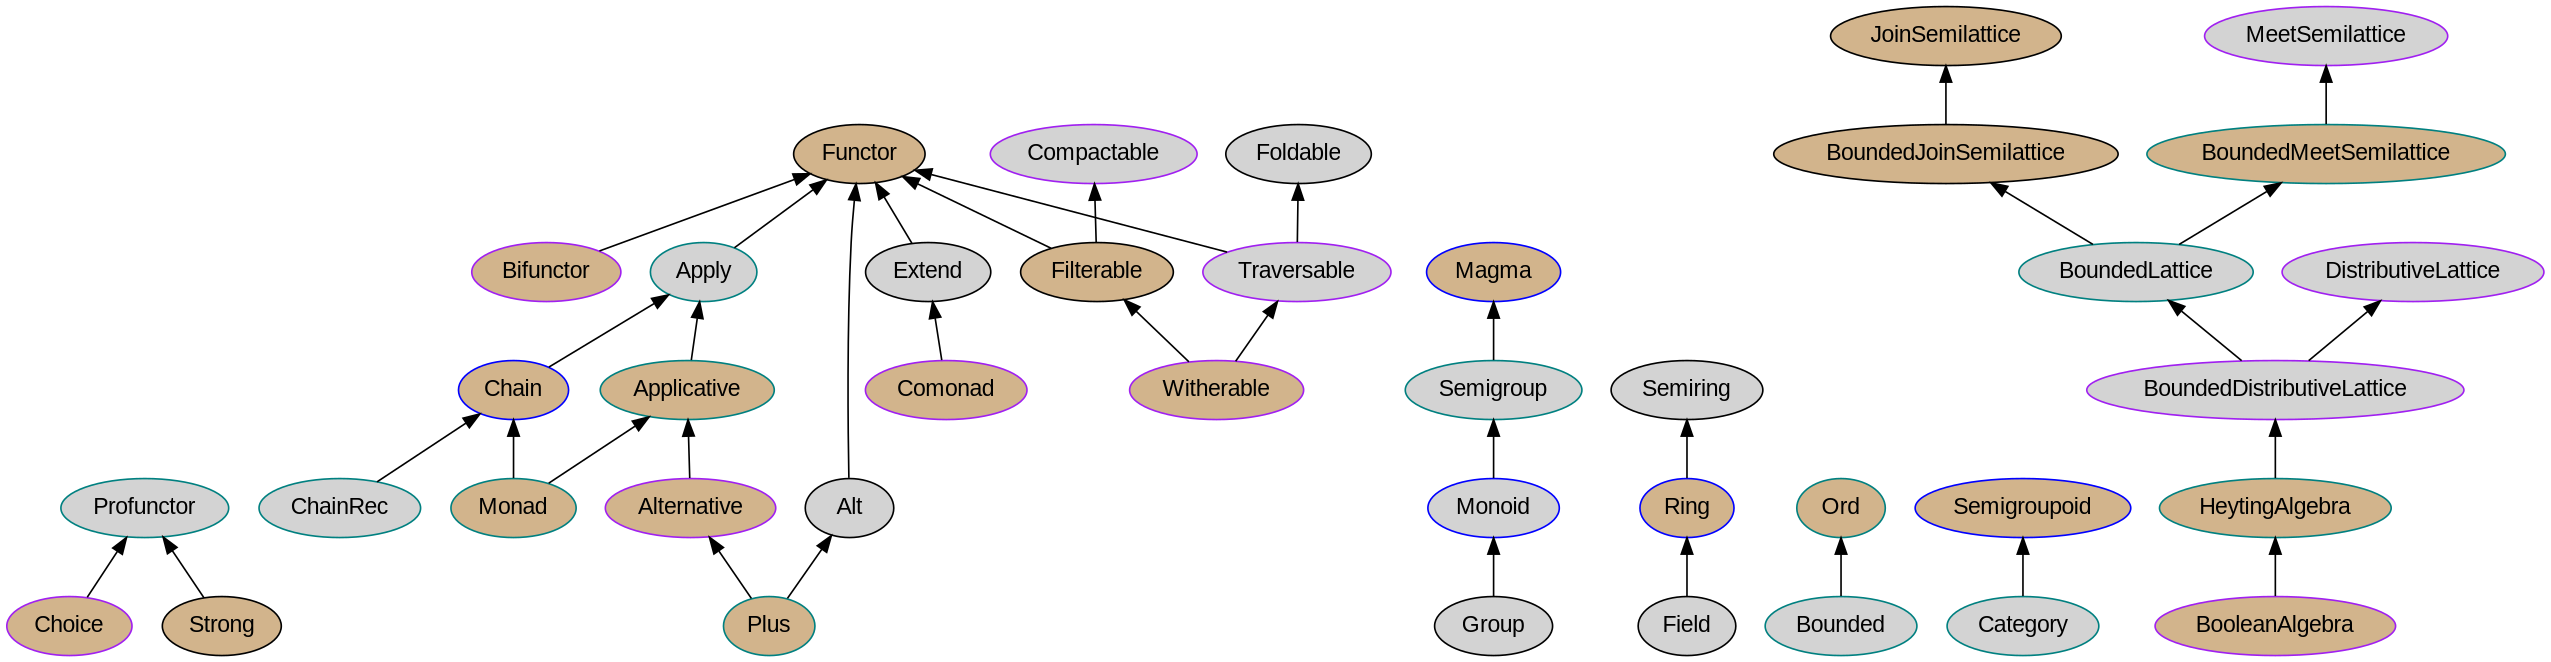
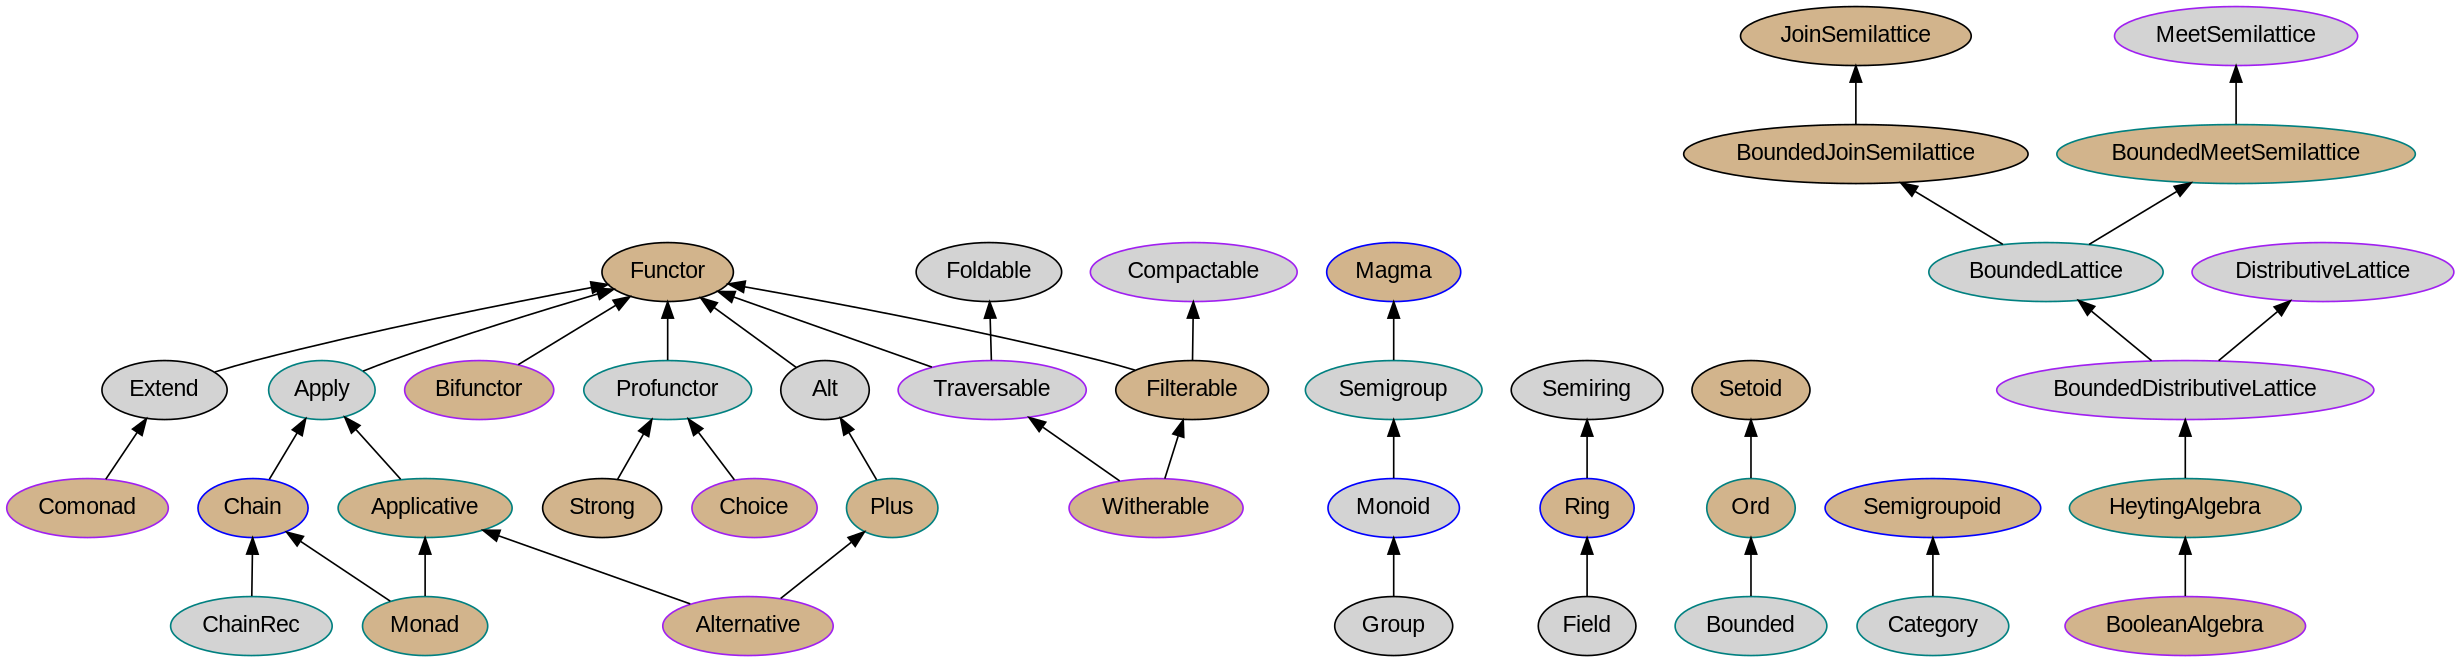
none -> (668, 339)
none -> (1751, 390)
(735, 575) -> (816, 570)
